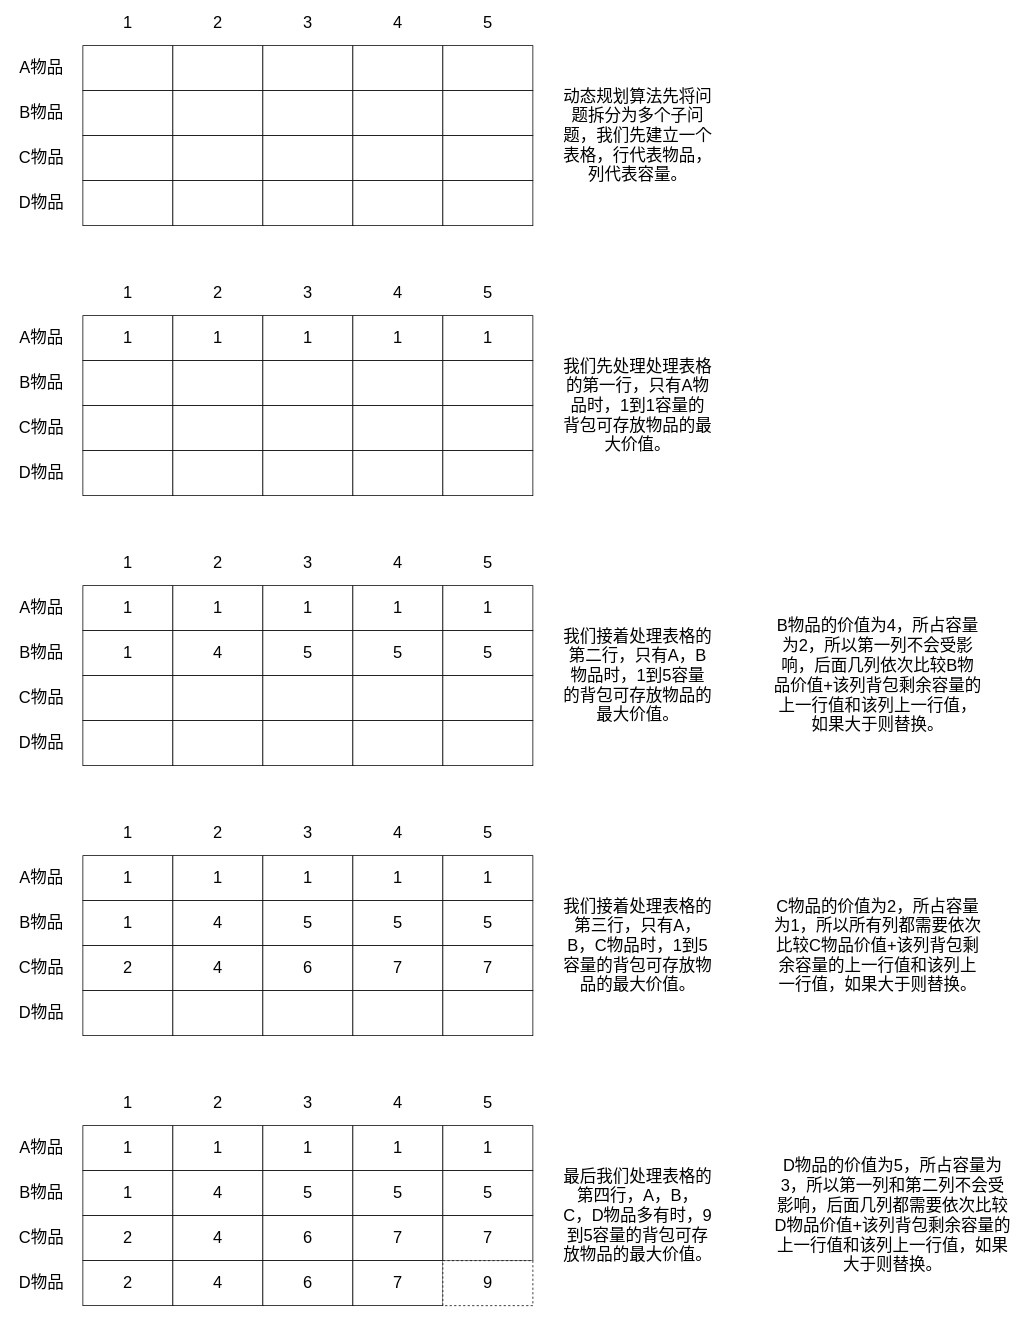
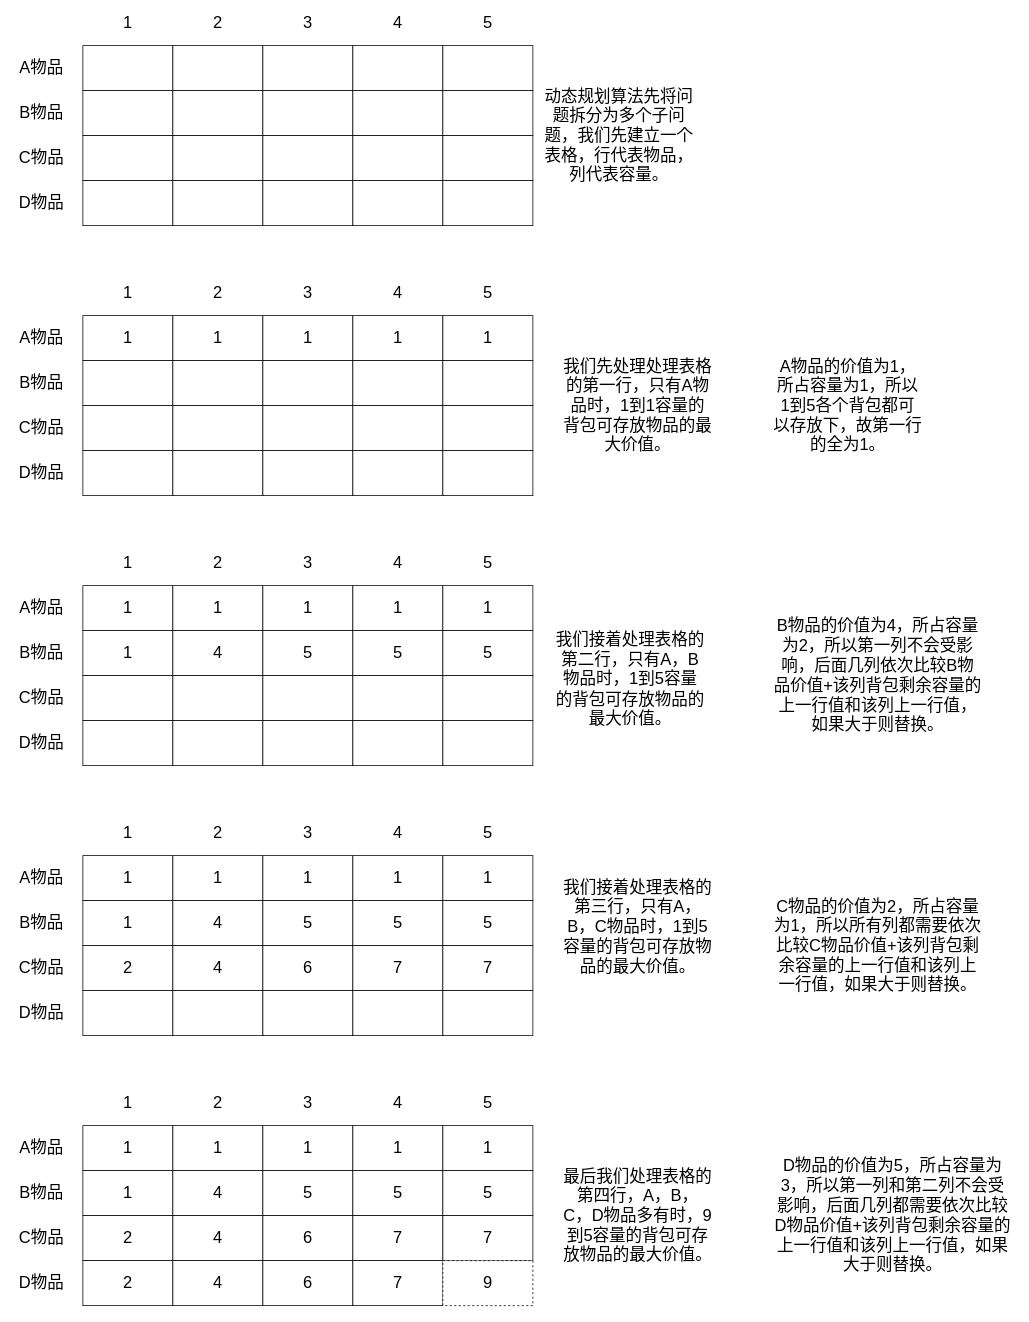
(638, 135) -> (619, 135)
none -> (848, 405)
(638, 675) -> (630, 679)
(638, 945) -> (638, 927)
